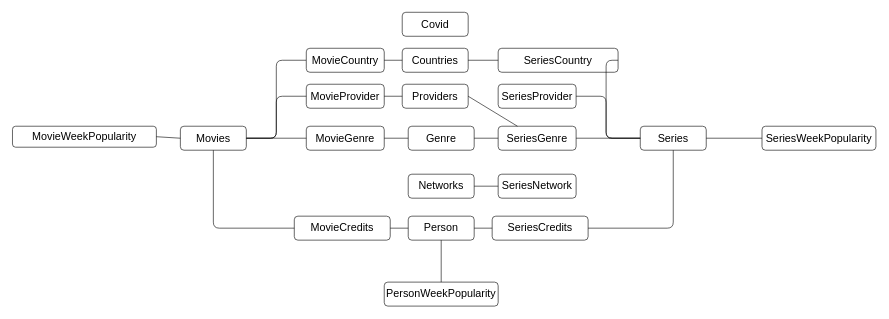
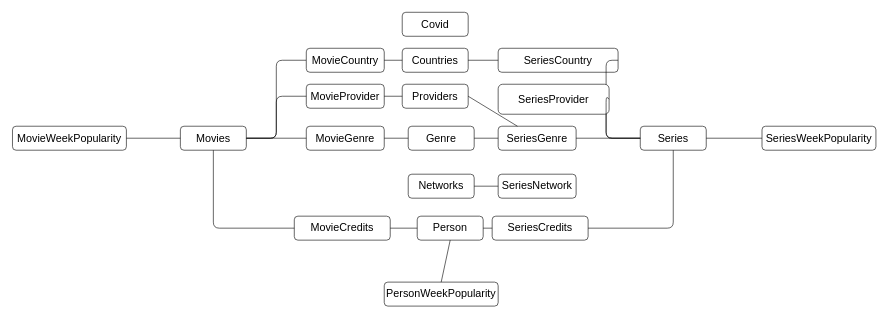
(537, 96) -> (554, 99)
(84, 137) -> (69, 138)
(441, 228) -> (450, 228)
